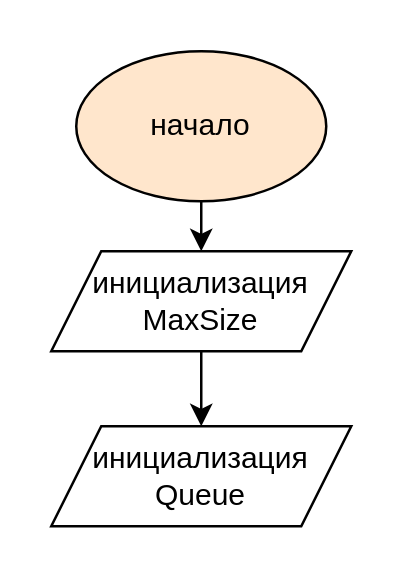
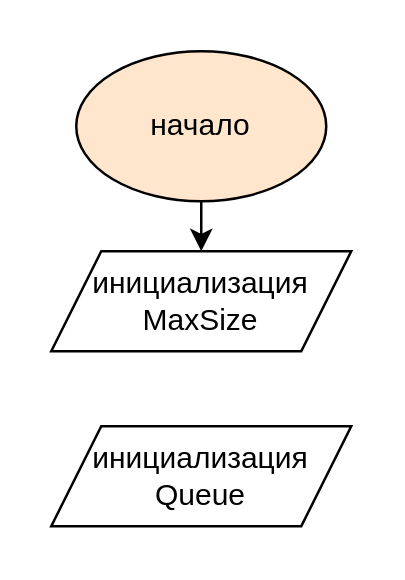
(201, 397) -> none
